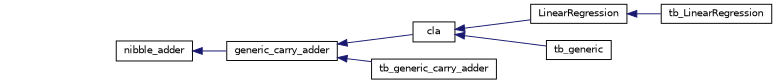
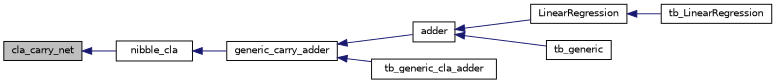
(434, 32) -> (434, 32)
none -> (43, 51)
(154, 51) -> (154, 51)
(434, 69) -> (434, 69)
